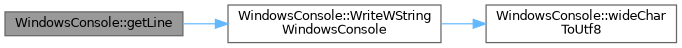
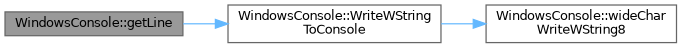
(334, 24) -> (334, 24)
(581, 24) -> (581, 24)
